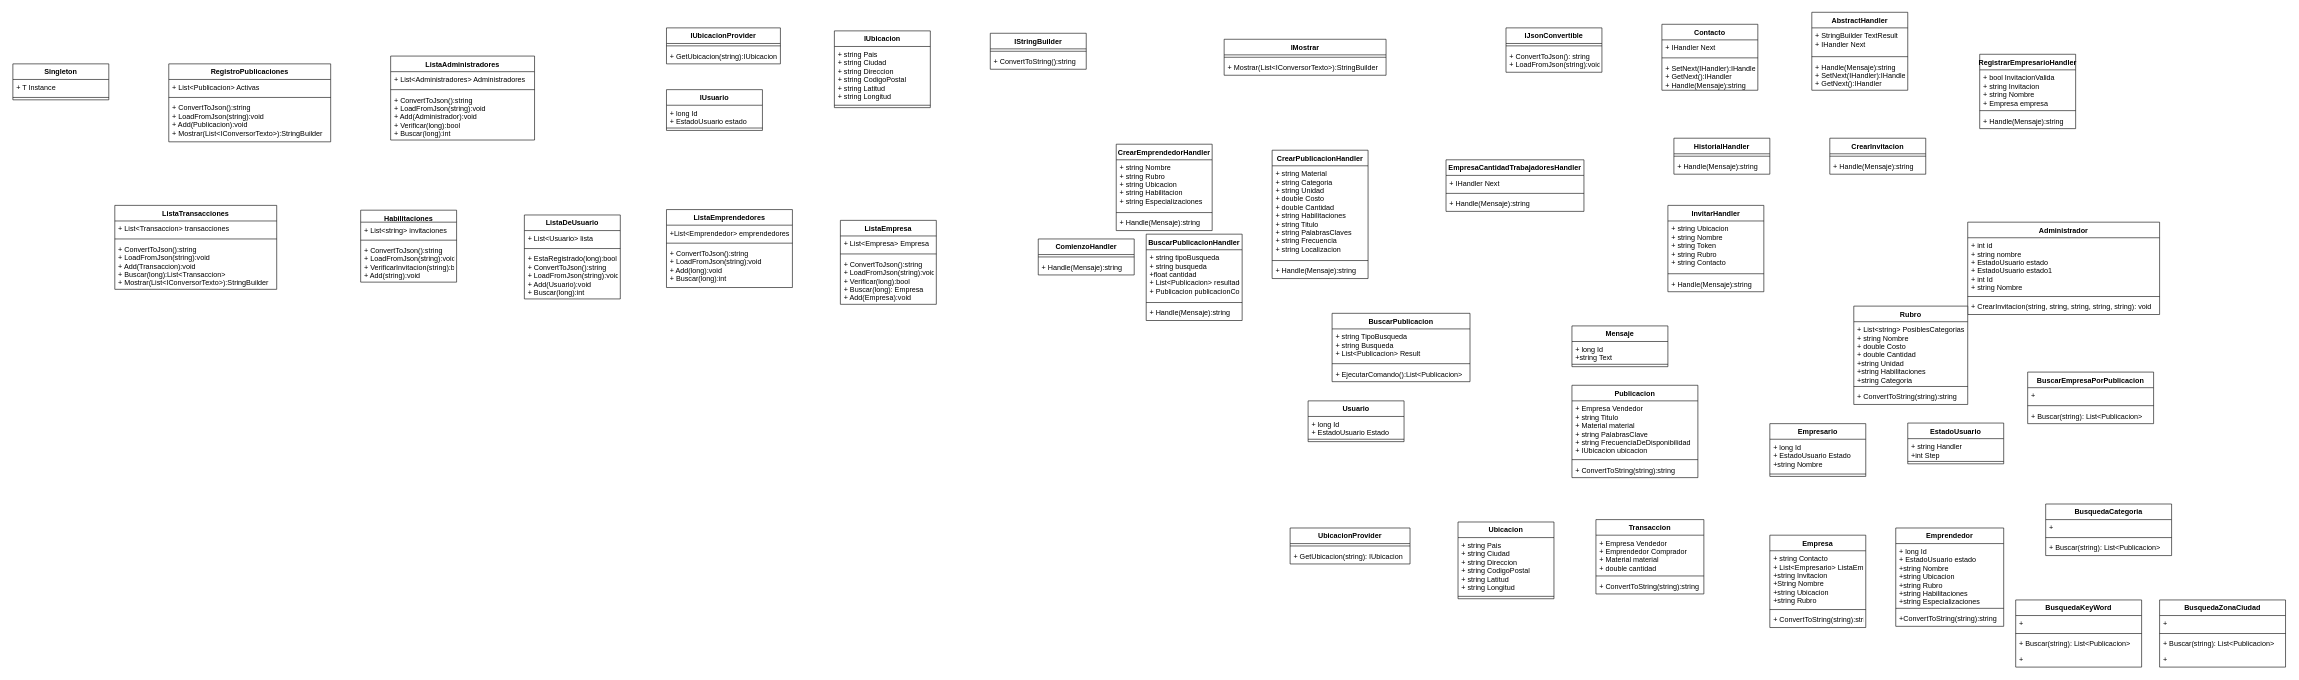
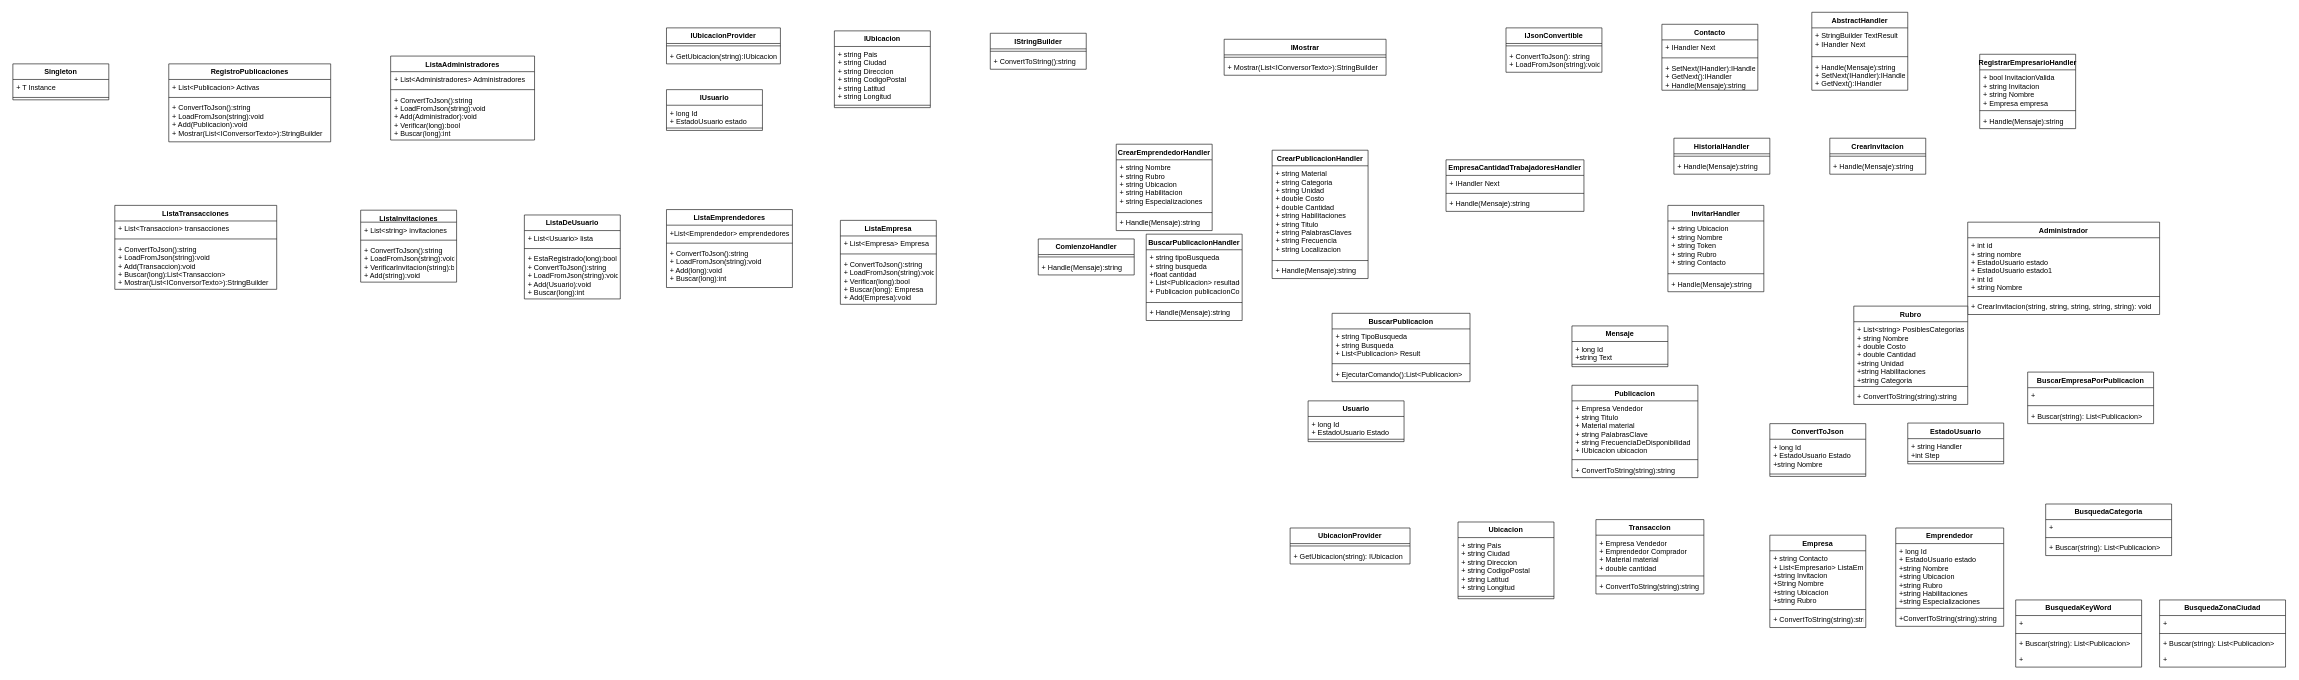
(408, 218) -> (408, 218)
(1818, 432) -> (1818, 432)
